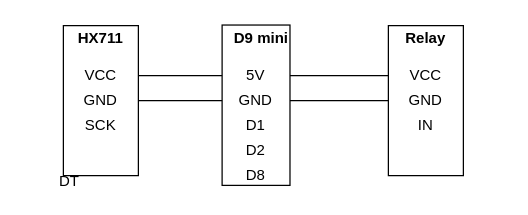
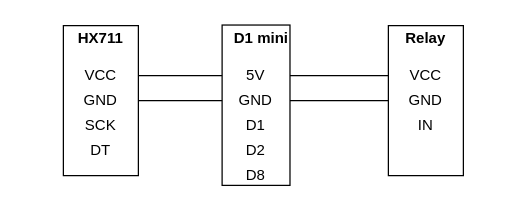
(261, 38) -> (261, 38)
(69, 182) -> (101, 151)
